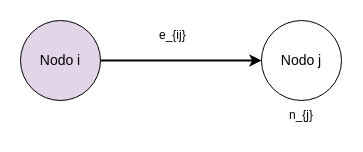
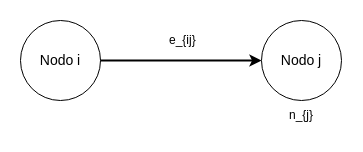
(173, 37) -> (183, 42)
(61, 61) -> (61, 61)
